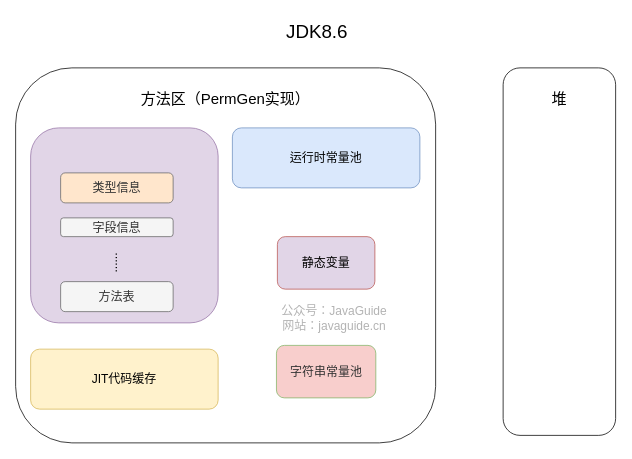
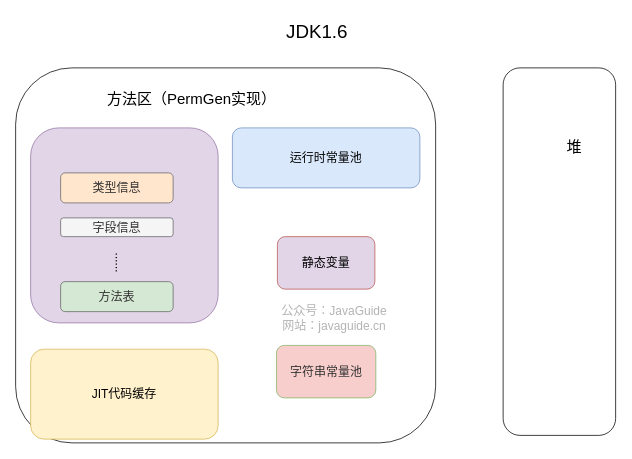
(300, 26) -> (300, 26)
(225, 98) -> (192, 98)
(559, 98) -> (574, 147)
(117, 297) -> (117, 297)
(124, 379) -> (124, 394)
